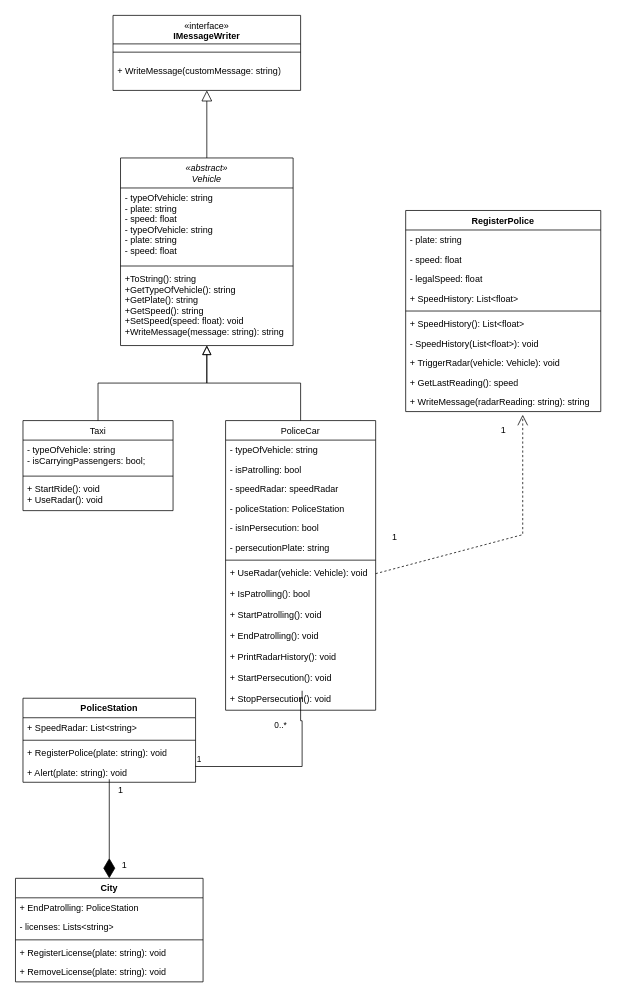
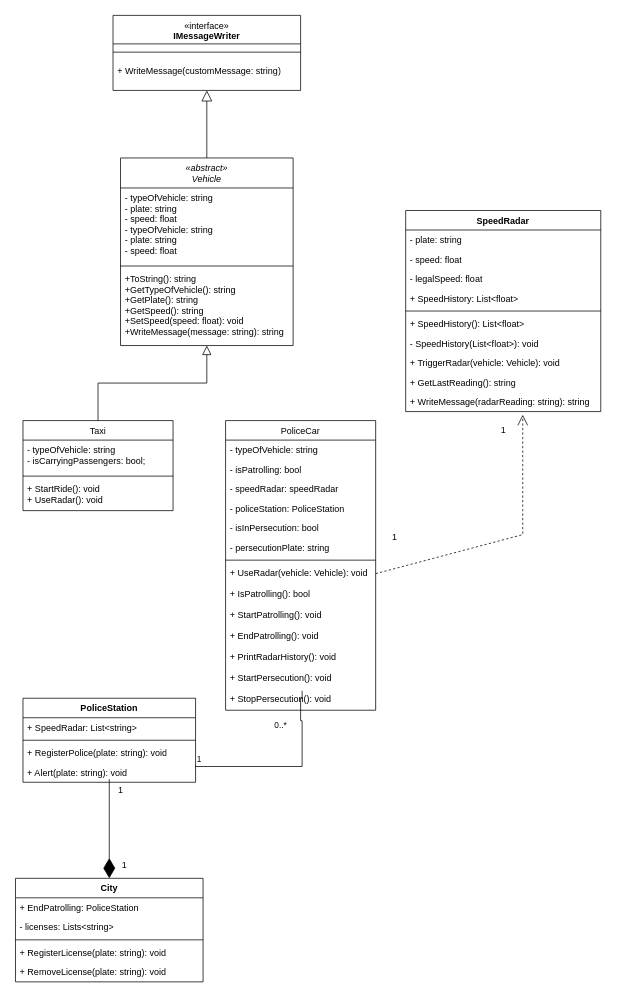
(503, 221) -> (503, 221)
(272, 383) -> none
(468, 383) -> (470, 383)
